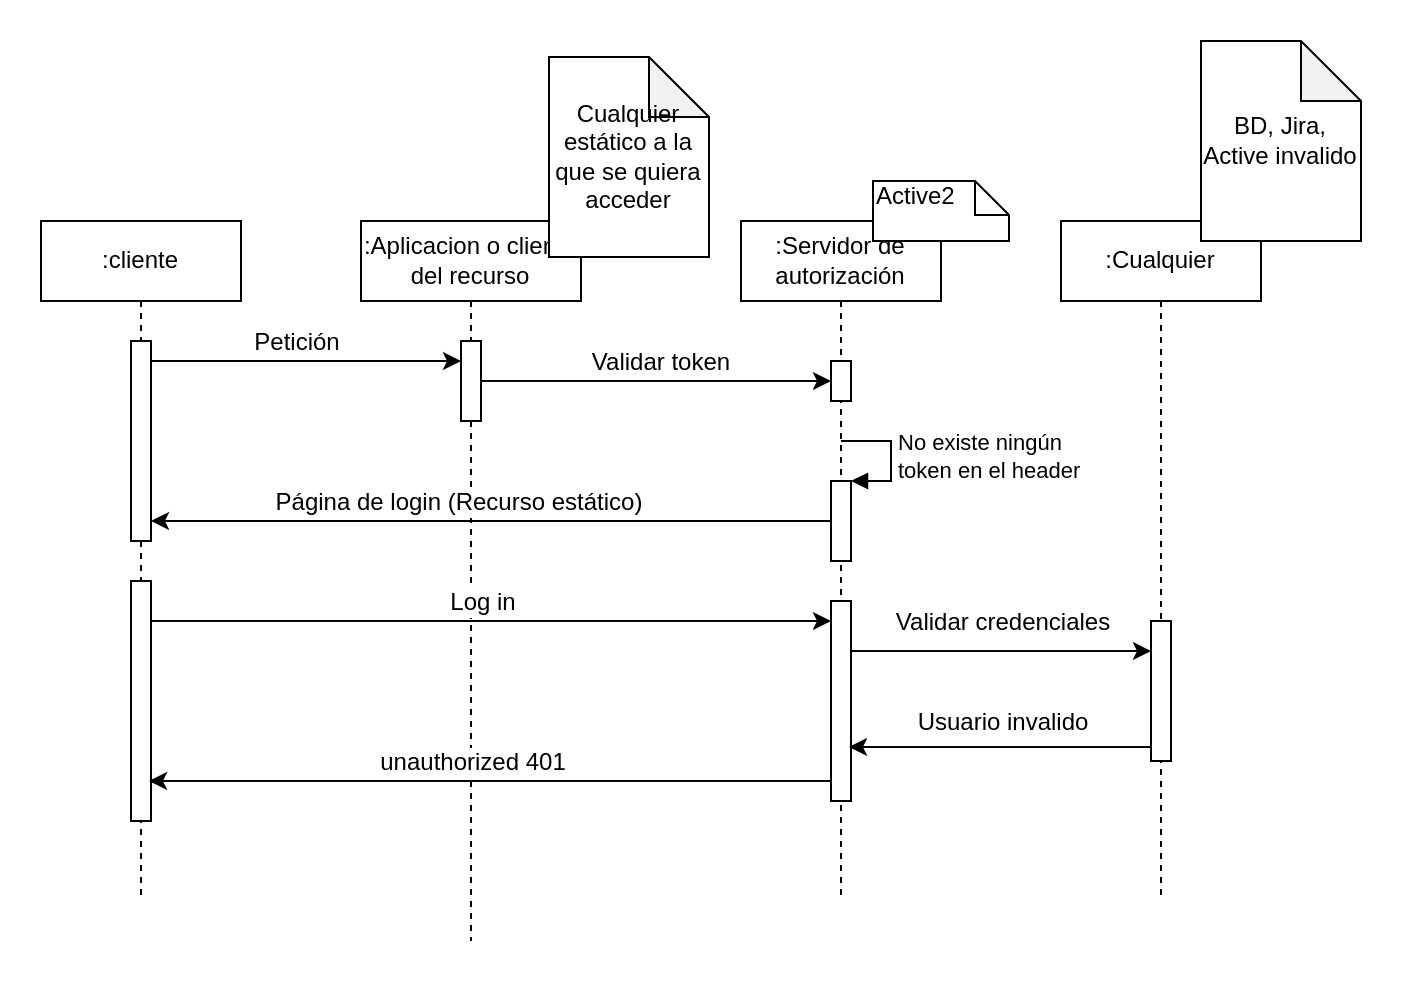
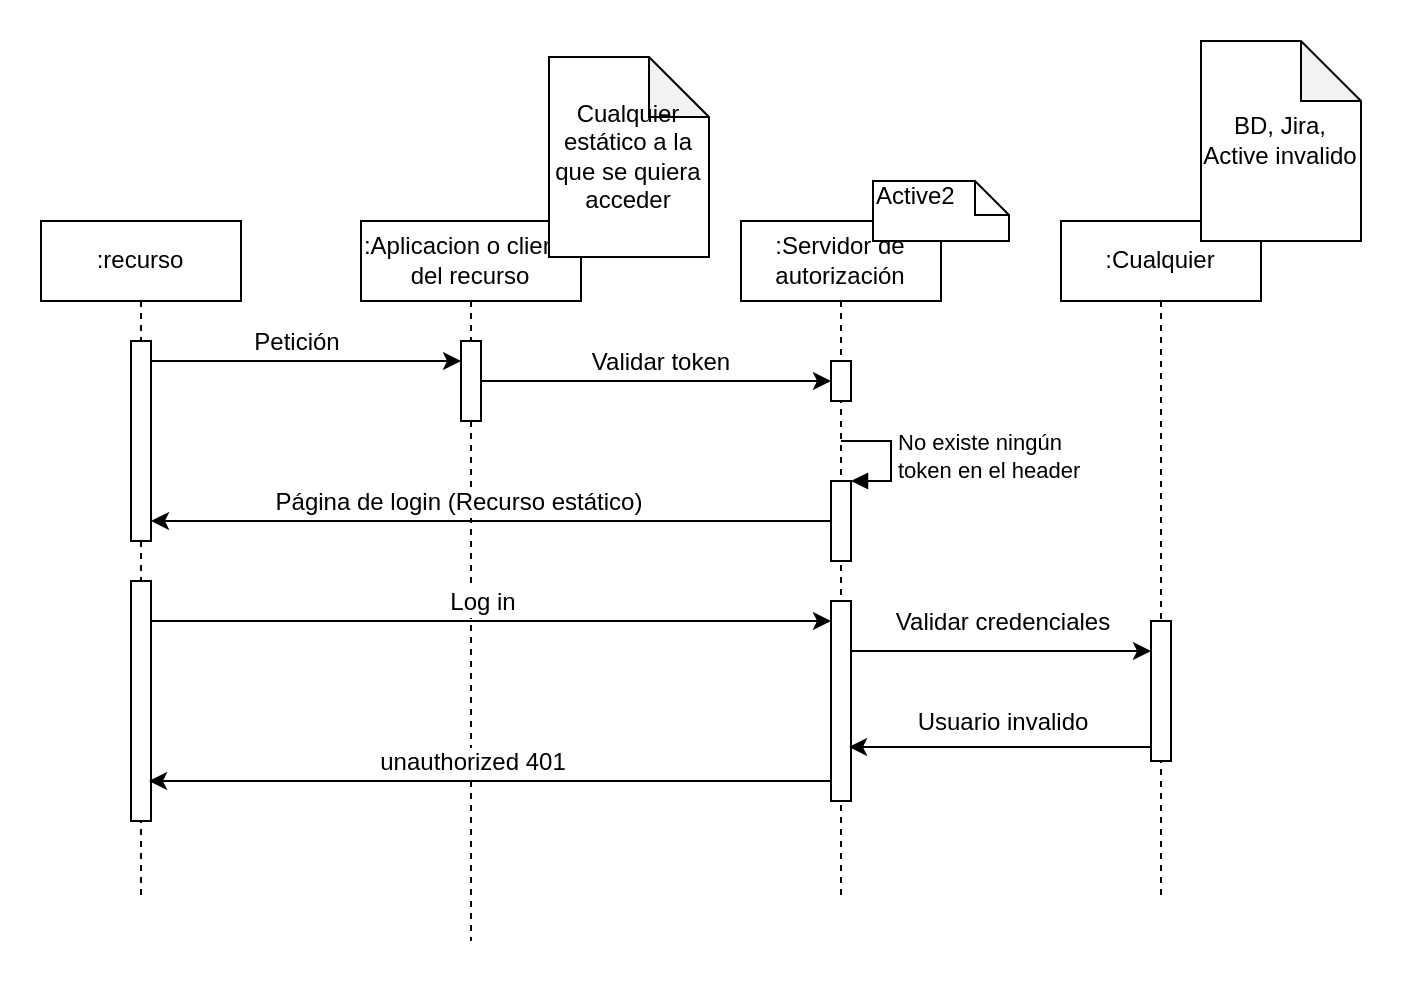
(141, 261) -> (141, 261)
